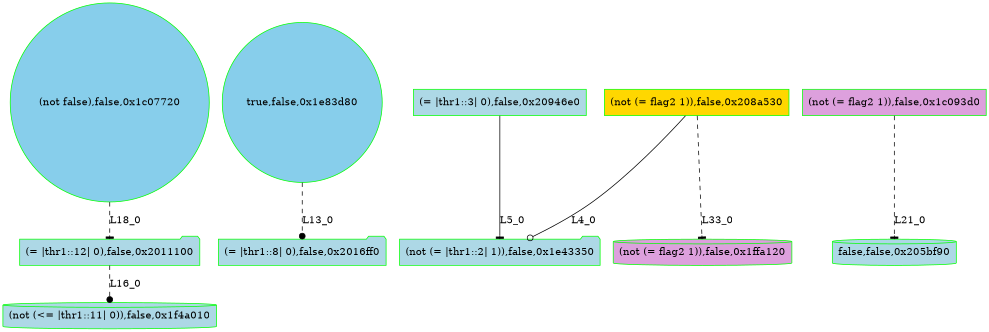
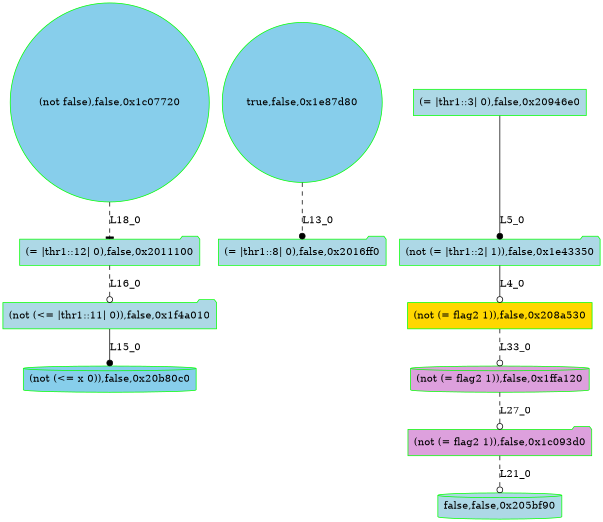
(302, 102) -> (302, 102)
(894, 102) -> (500, 443)
(500, 176) -> (500, 175)
(700, 176) -> (500, 344)
(894, 176) -> (500, 471)
(615, 184) -> (500, 281)
(110, 281) -> (110, 281)
(110, 316) -> (110, 316)
none -> (110, 379)
none -> (500, 408)
